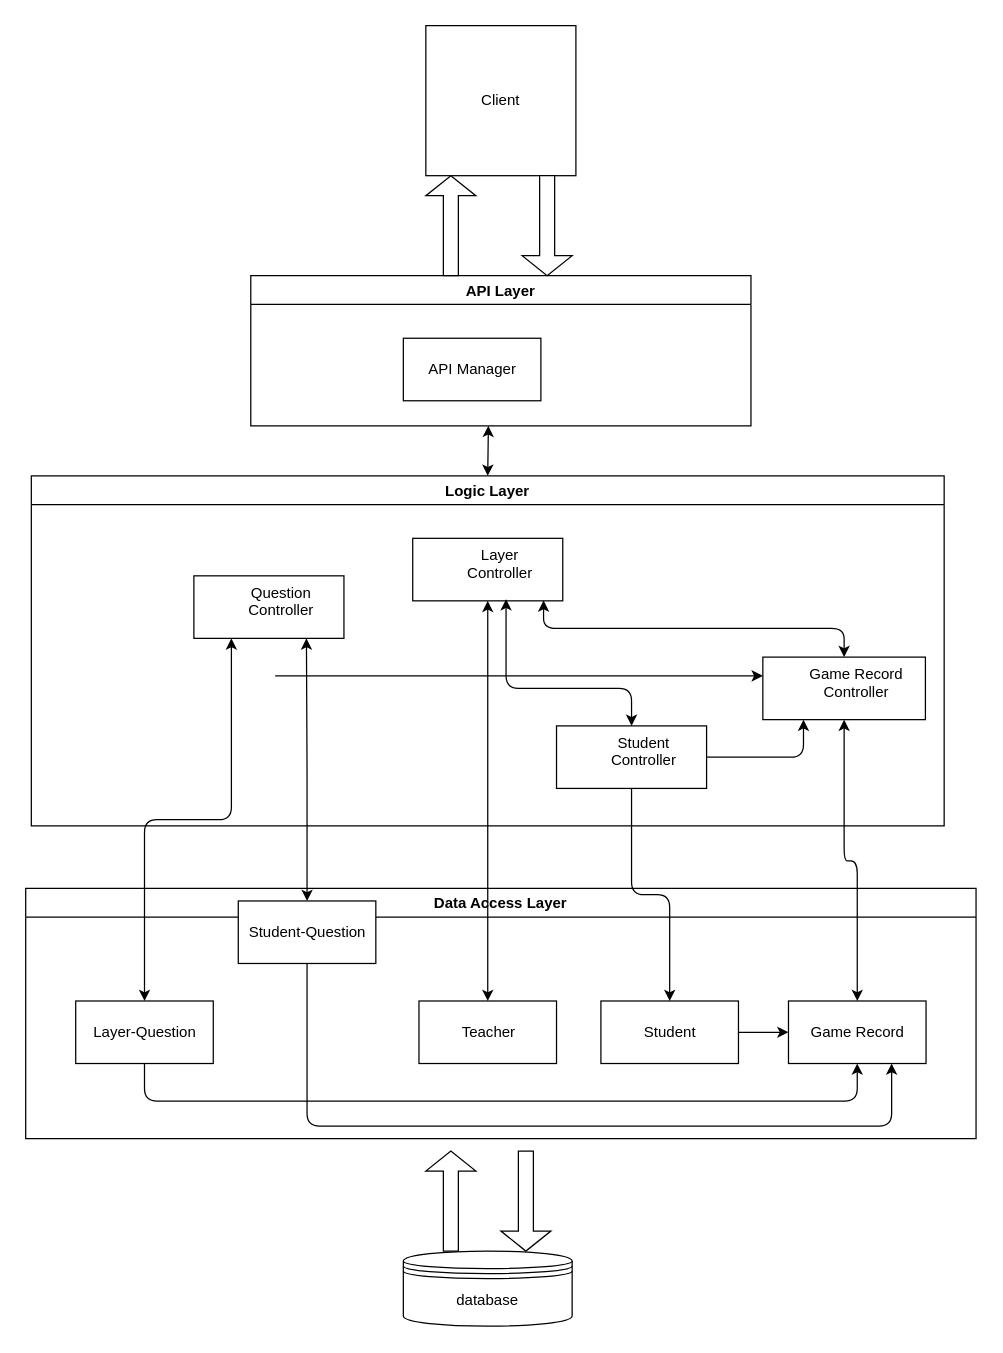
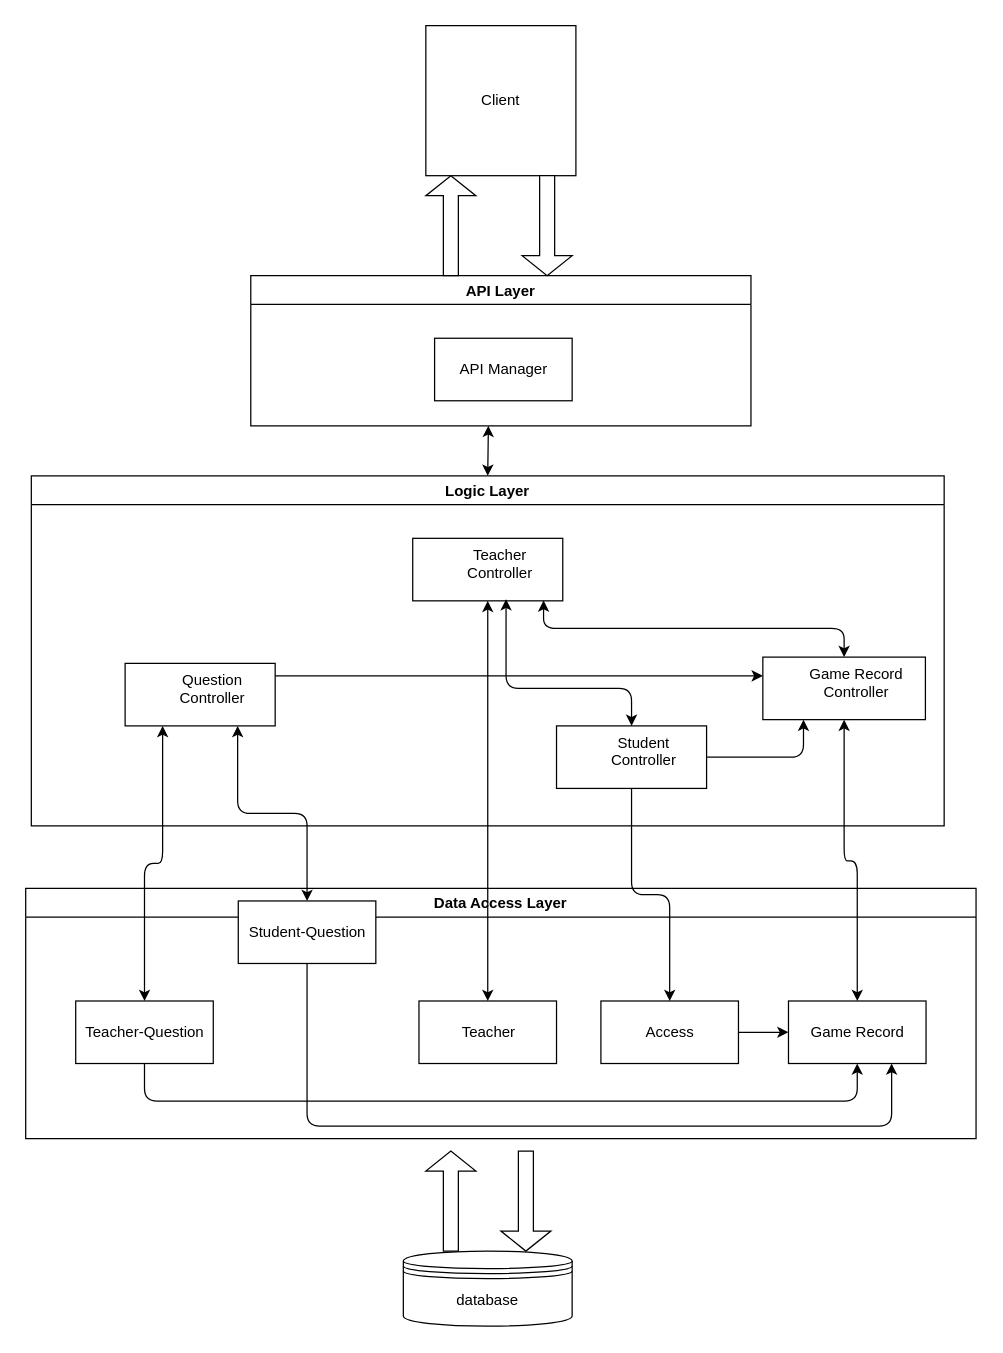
(472, 369) -> (503, 369)
(499, 555) -> (499, 555)
(269, 607) -> (200, 694)
(145, 1032) -> (145, 1032)
(670, 1032) -> (670, 1032)
